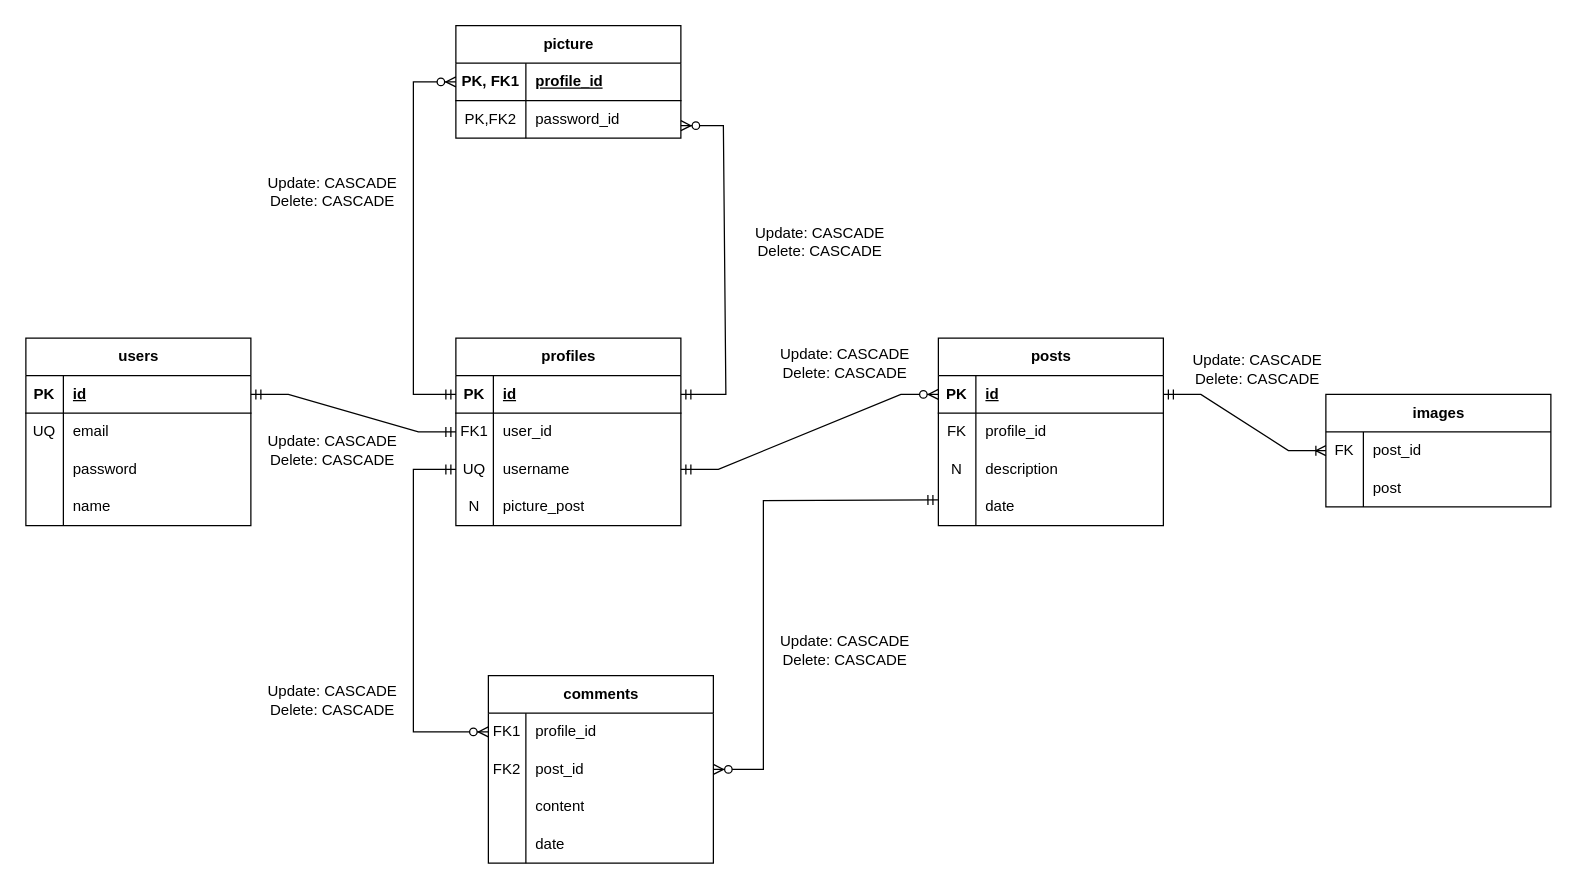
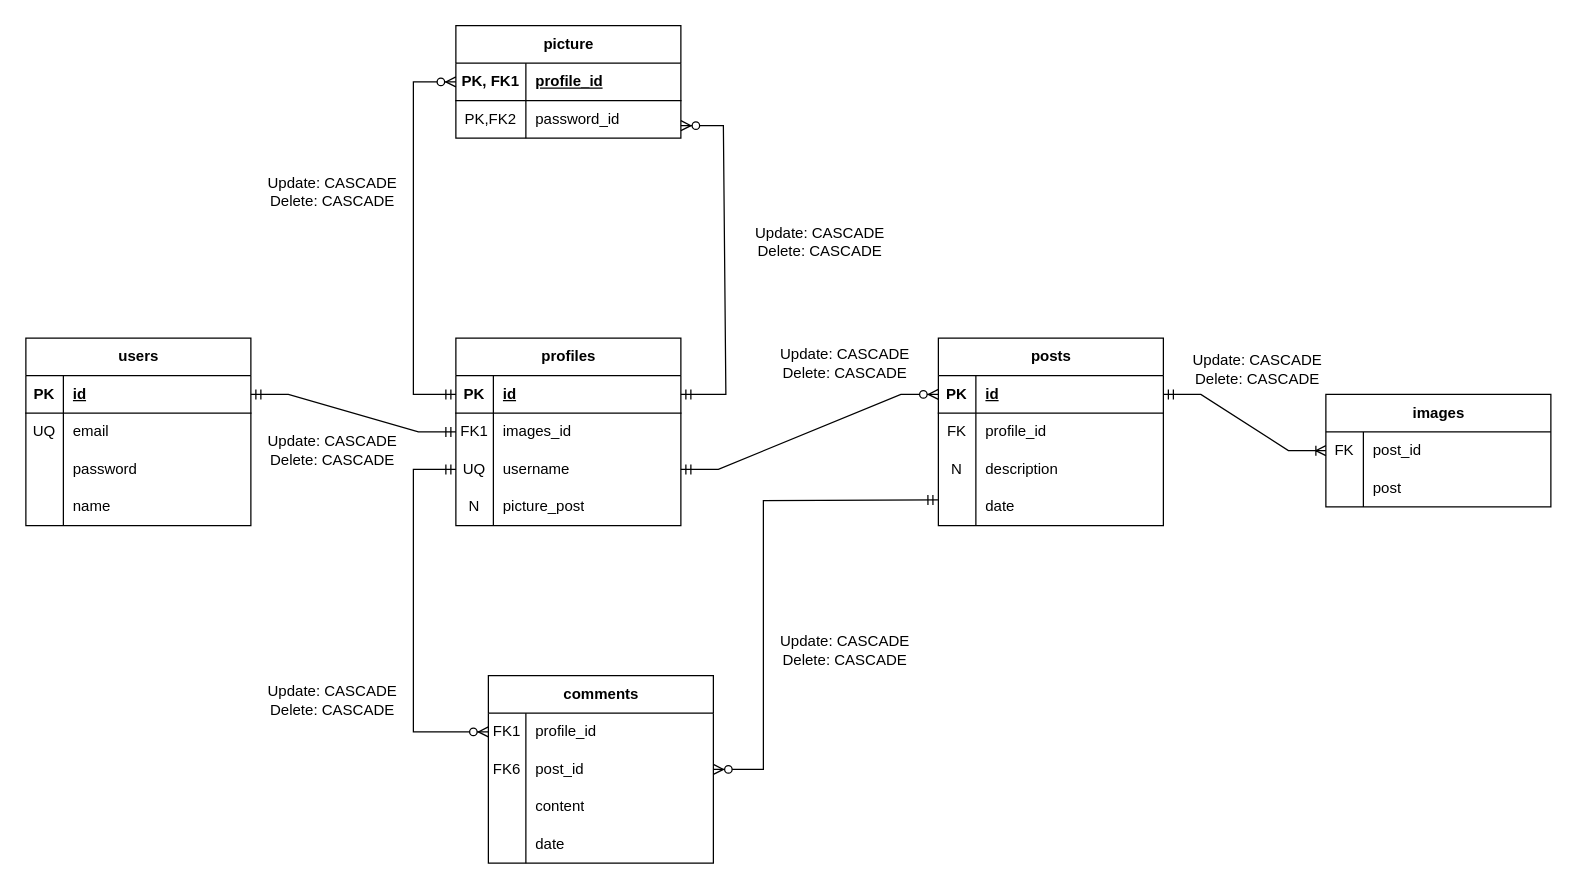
(531, 432) -> (537, 432)
(507, 769) -> (507, 769)
